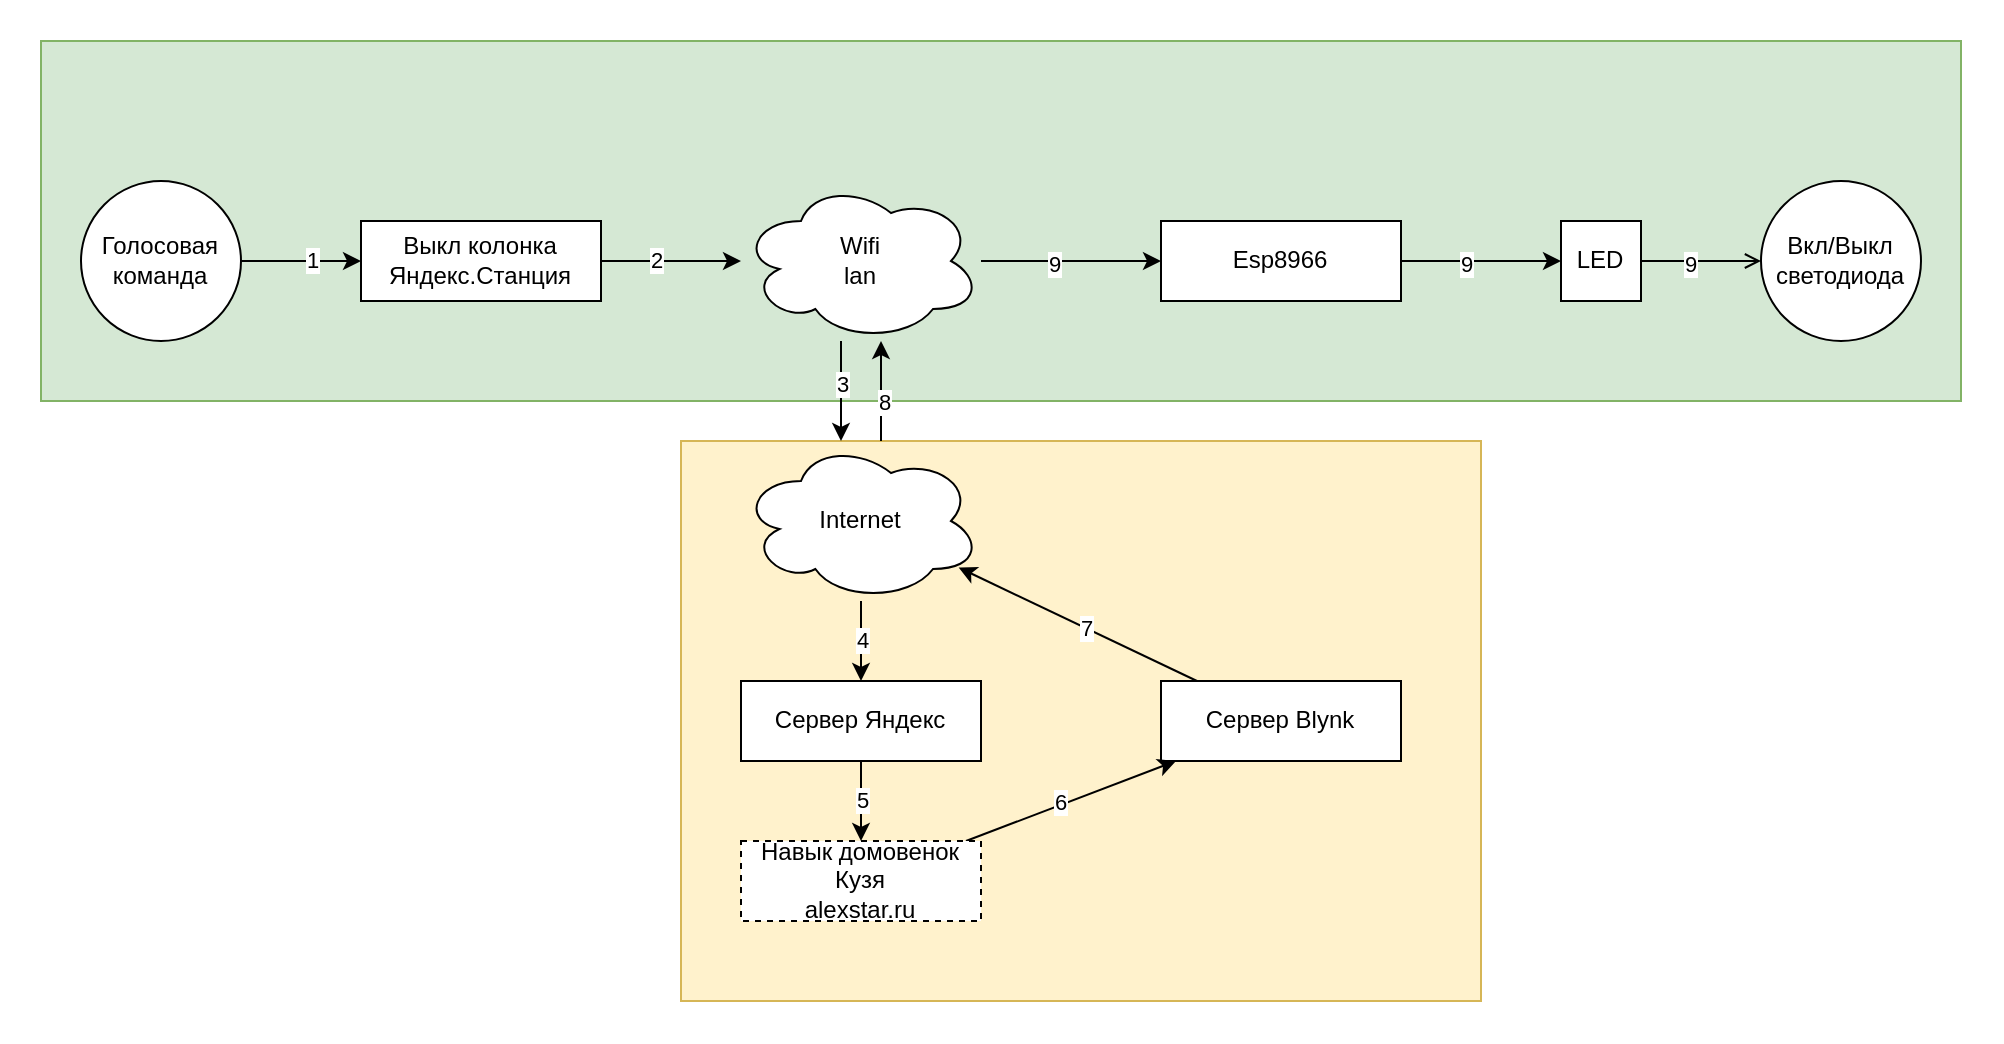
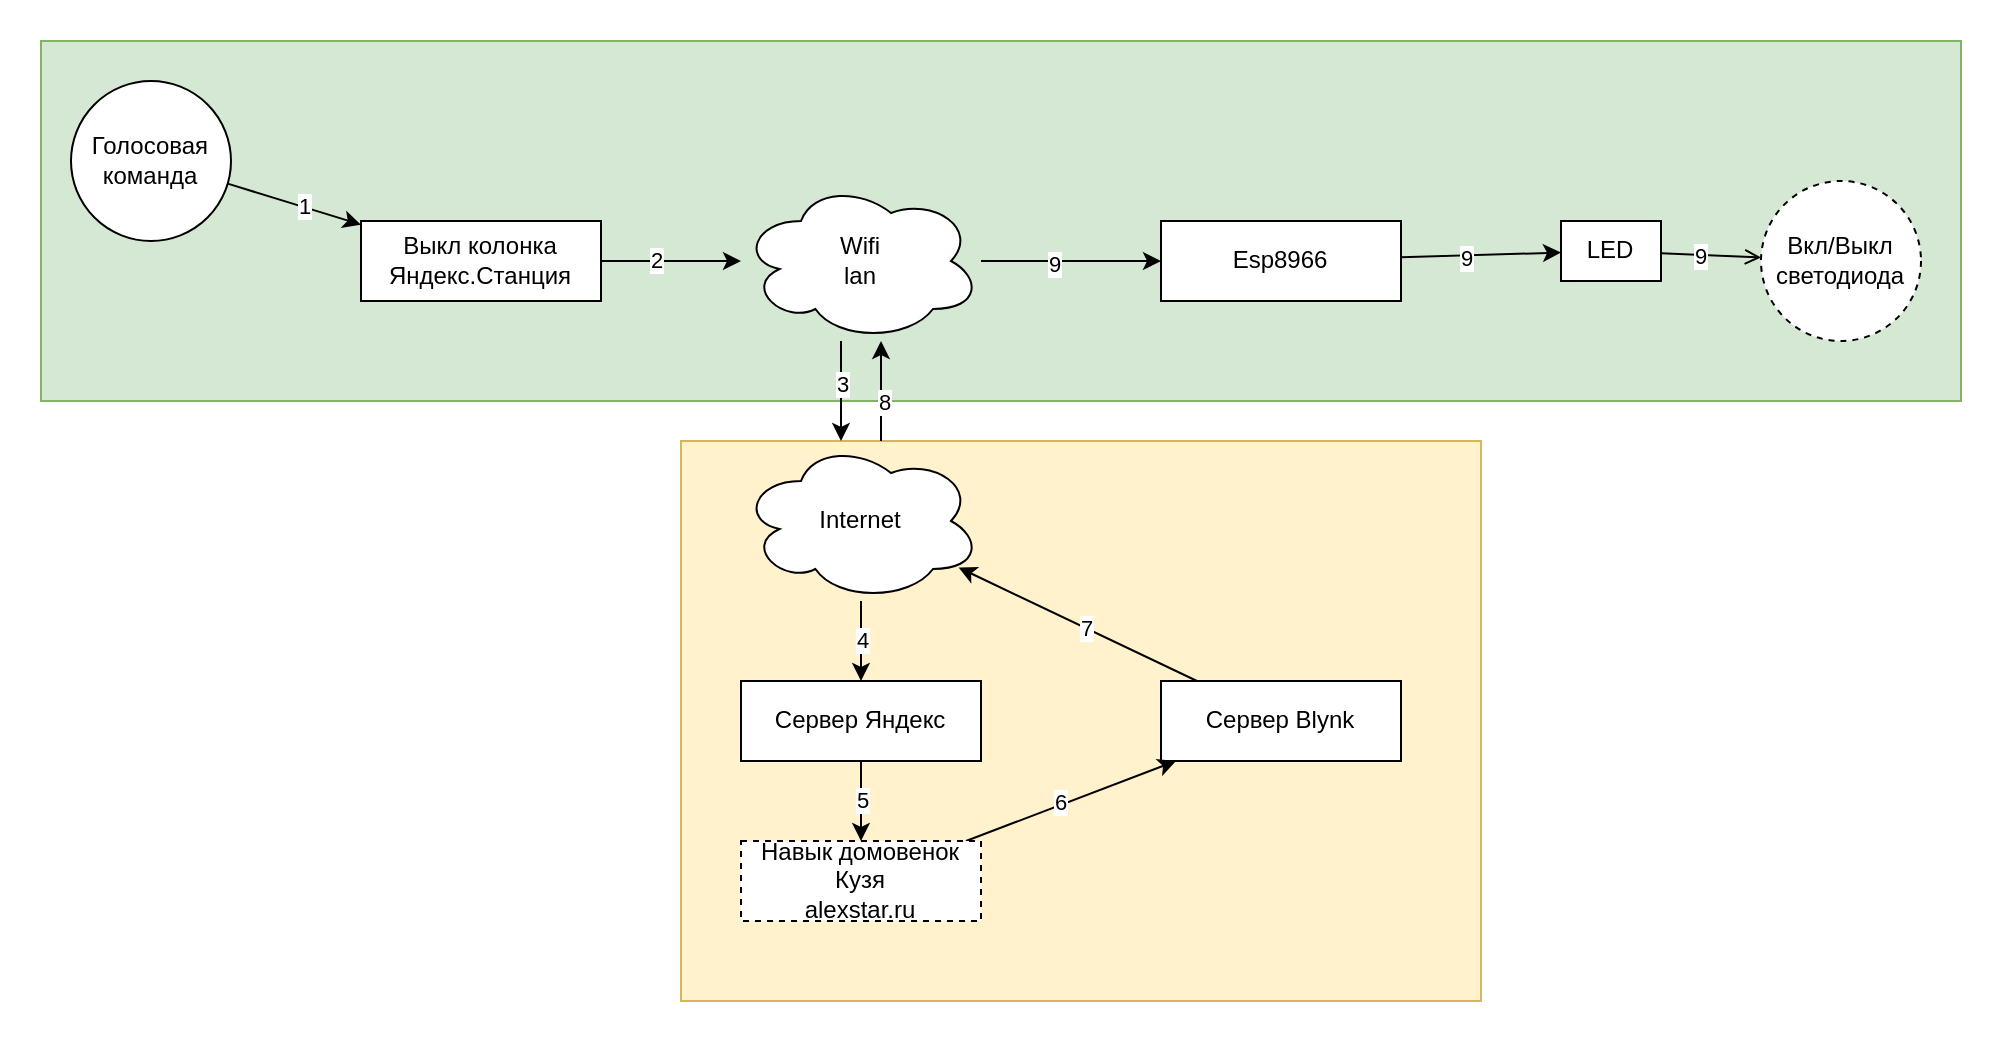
(161, 261) -> (151, 161)
(1601, 261) -> (1611, 251)
(1841, 261) -> (1841, 261)
